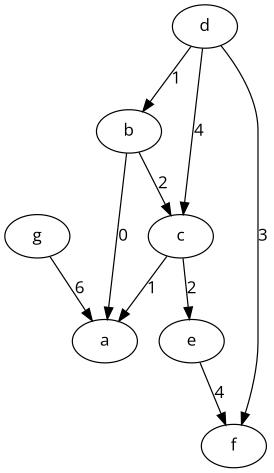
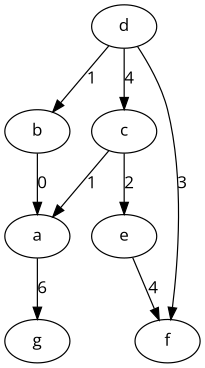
(152, 178) -> none
(68, 284) -> (37, 283)
